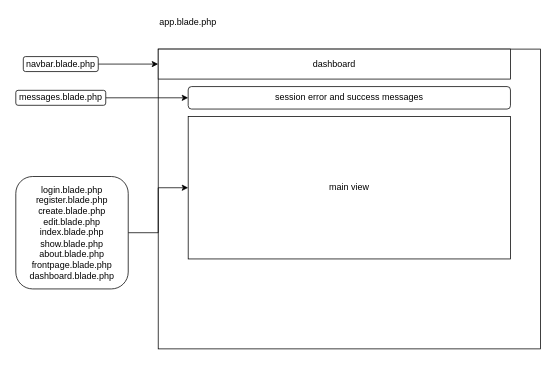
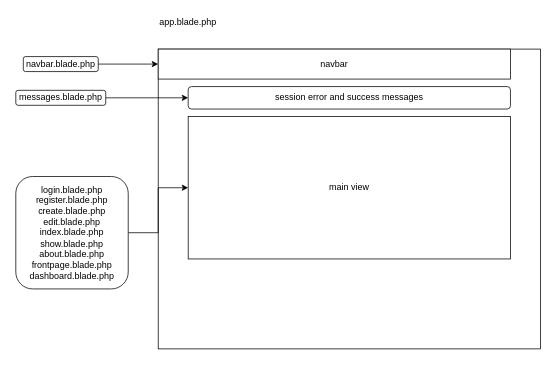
(334, 64) -> (334, 64)
